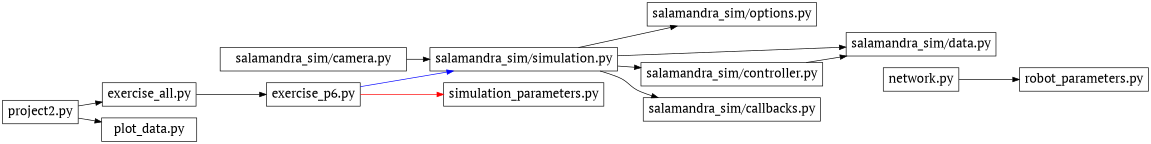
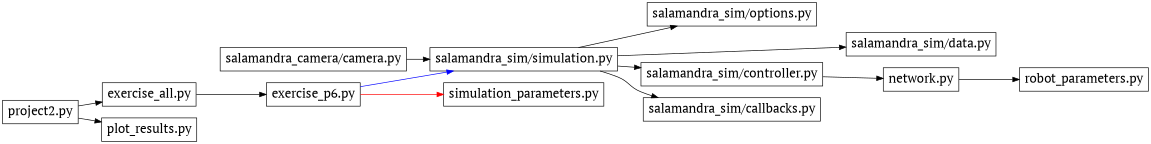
(313, 59) -> (313, 59)
(823, 60) -> (850, 78)
(149, 130) -> (149, 130)
